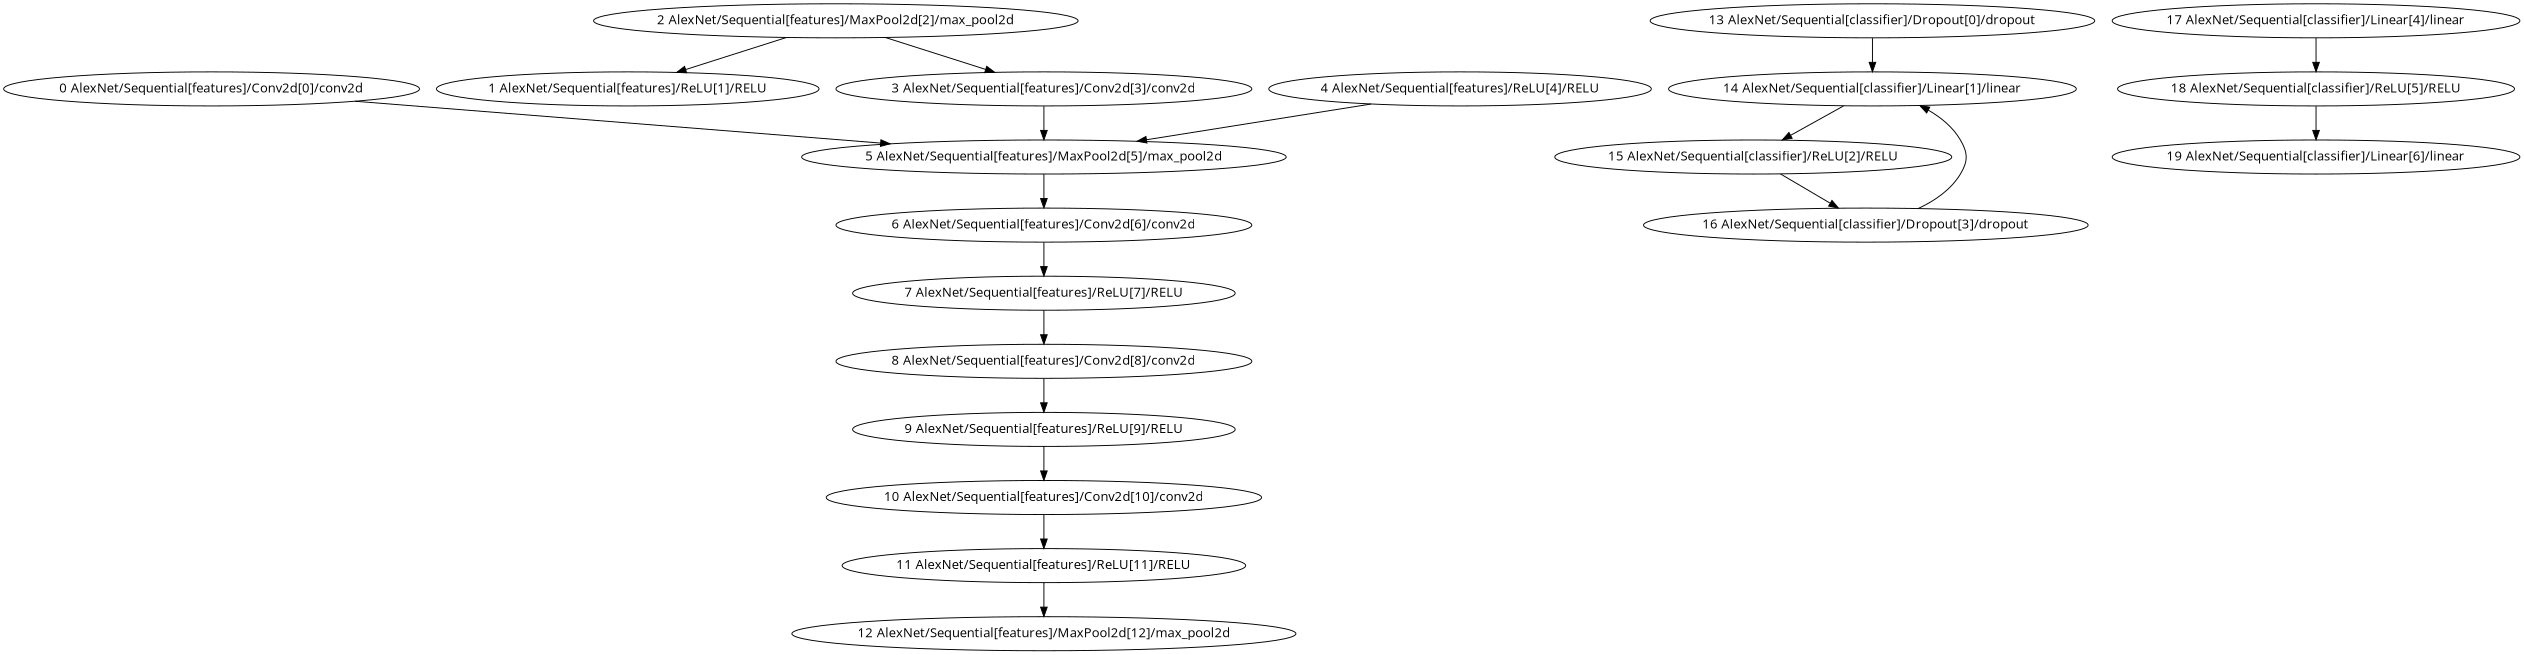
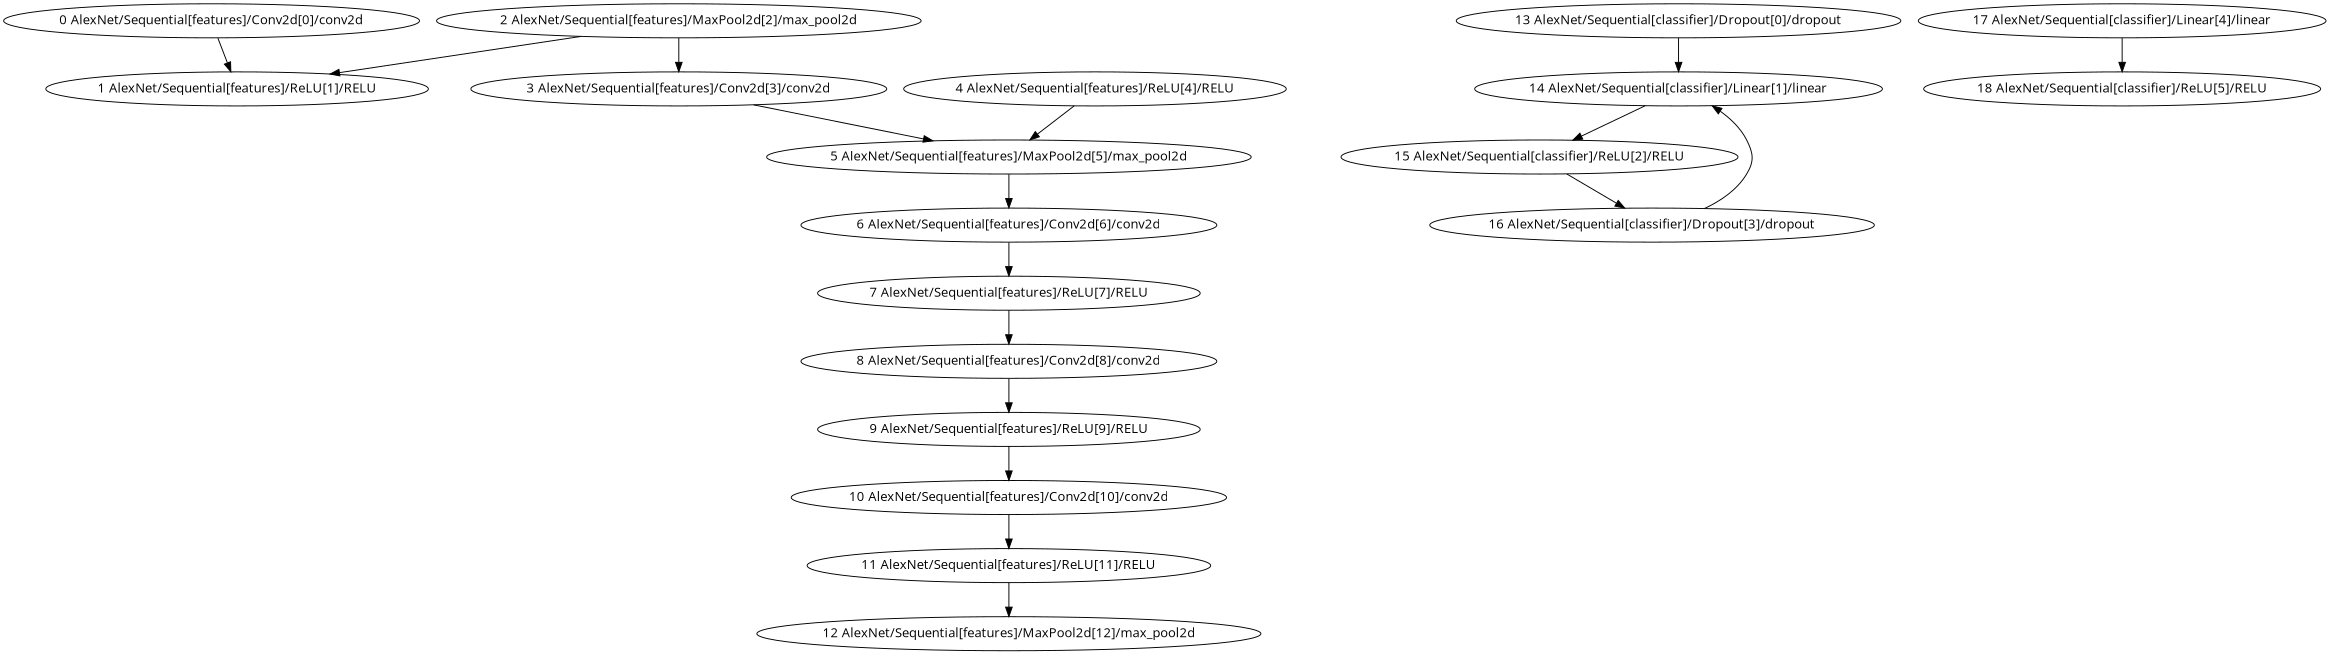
(618, 122) -> (223, 50)
(2316, 157) -> none
